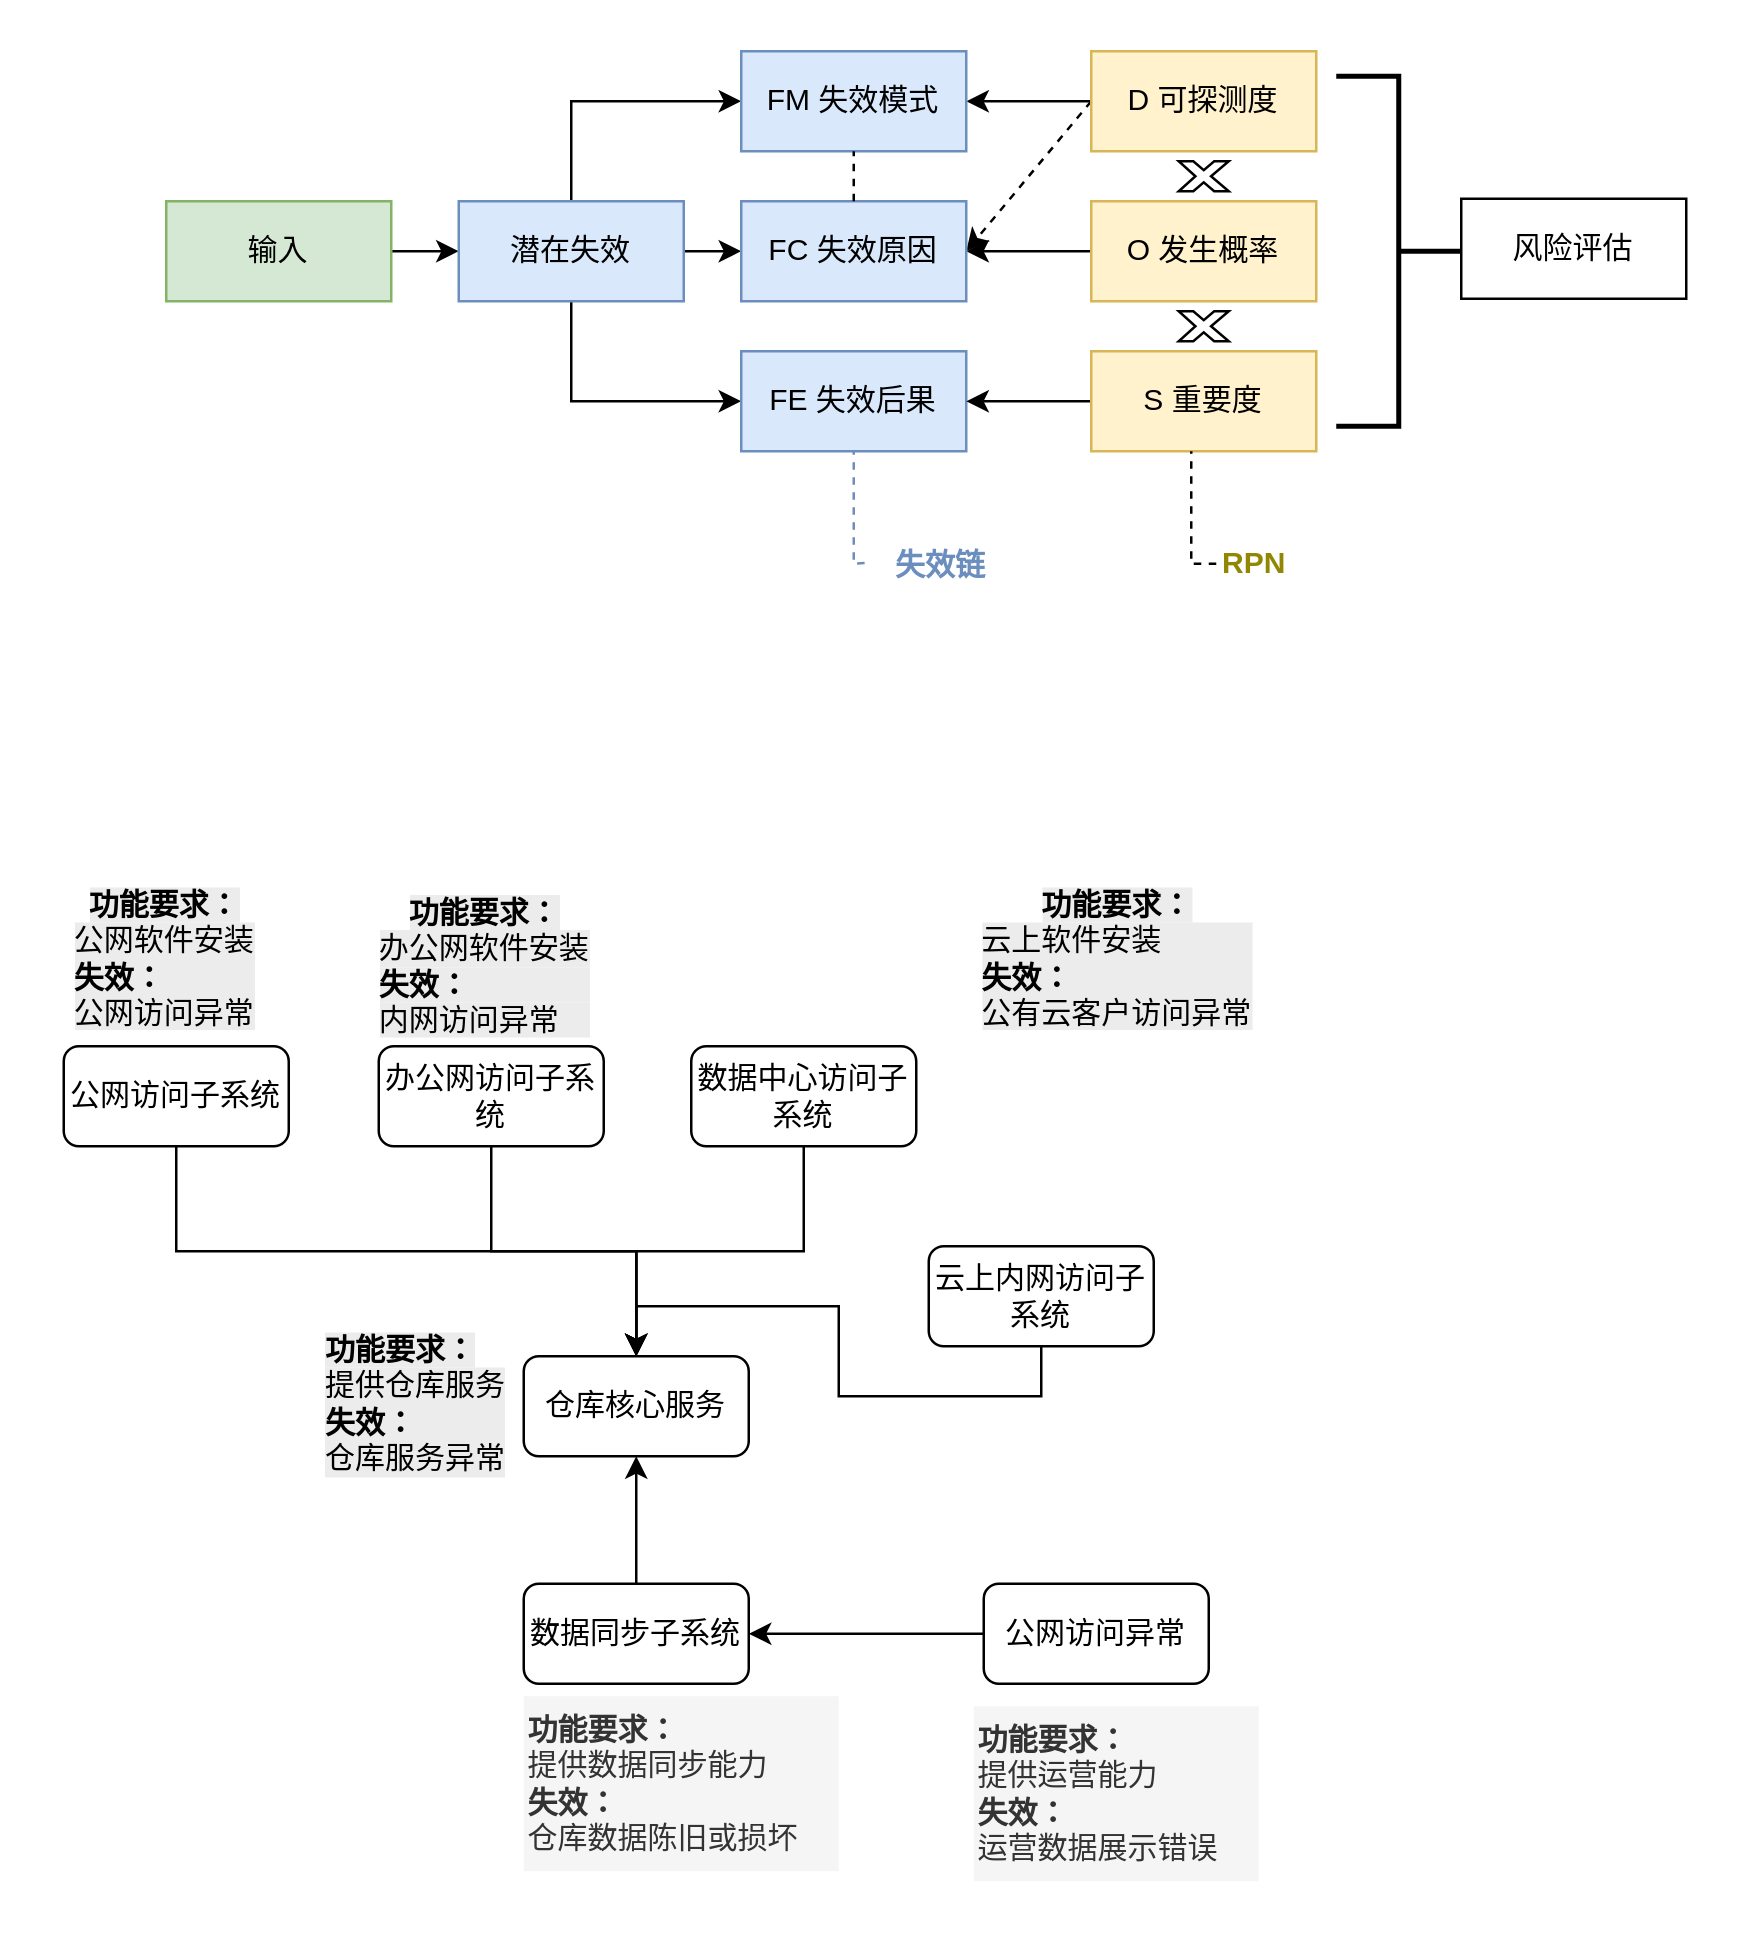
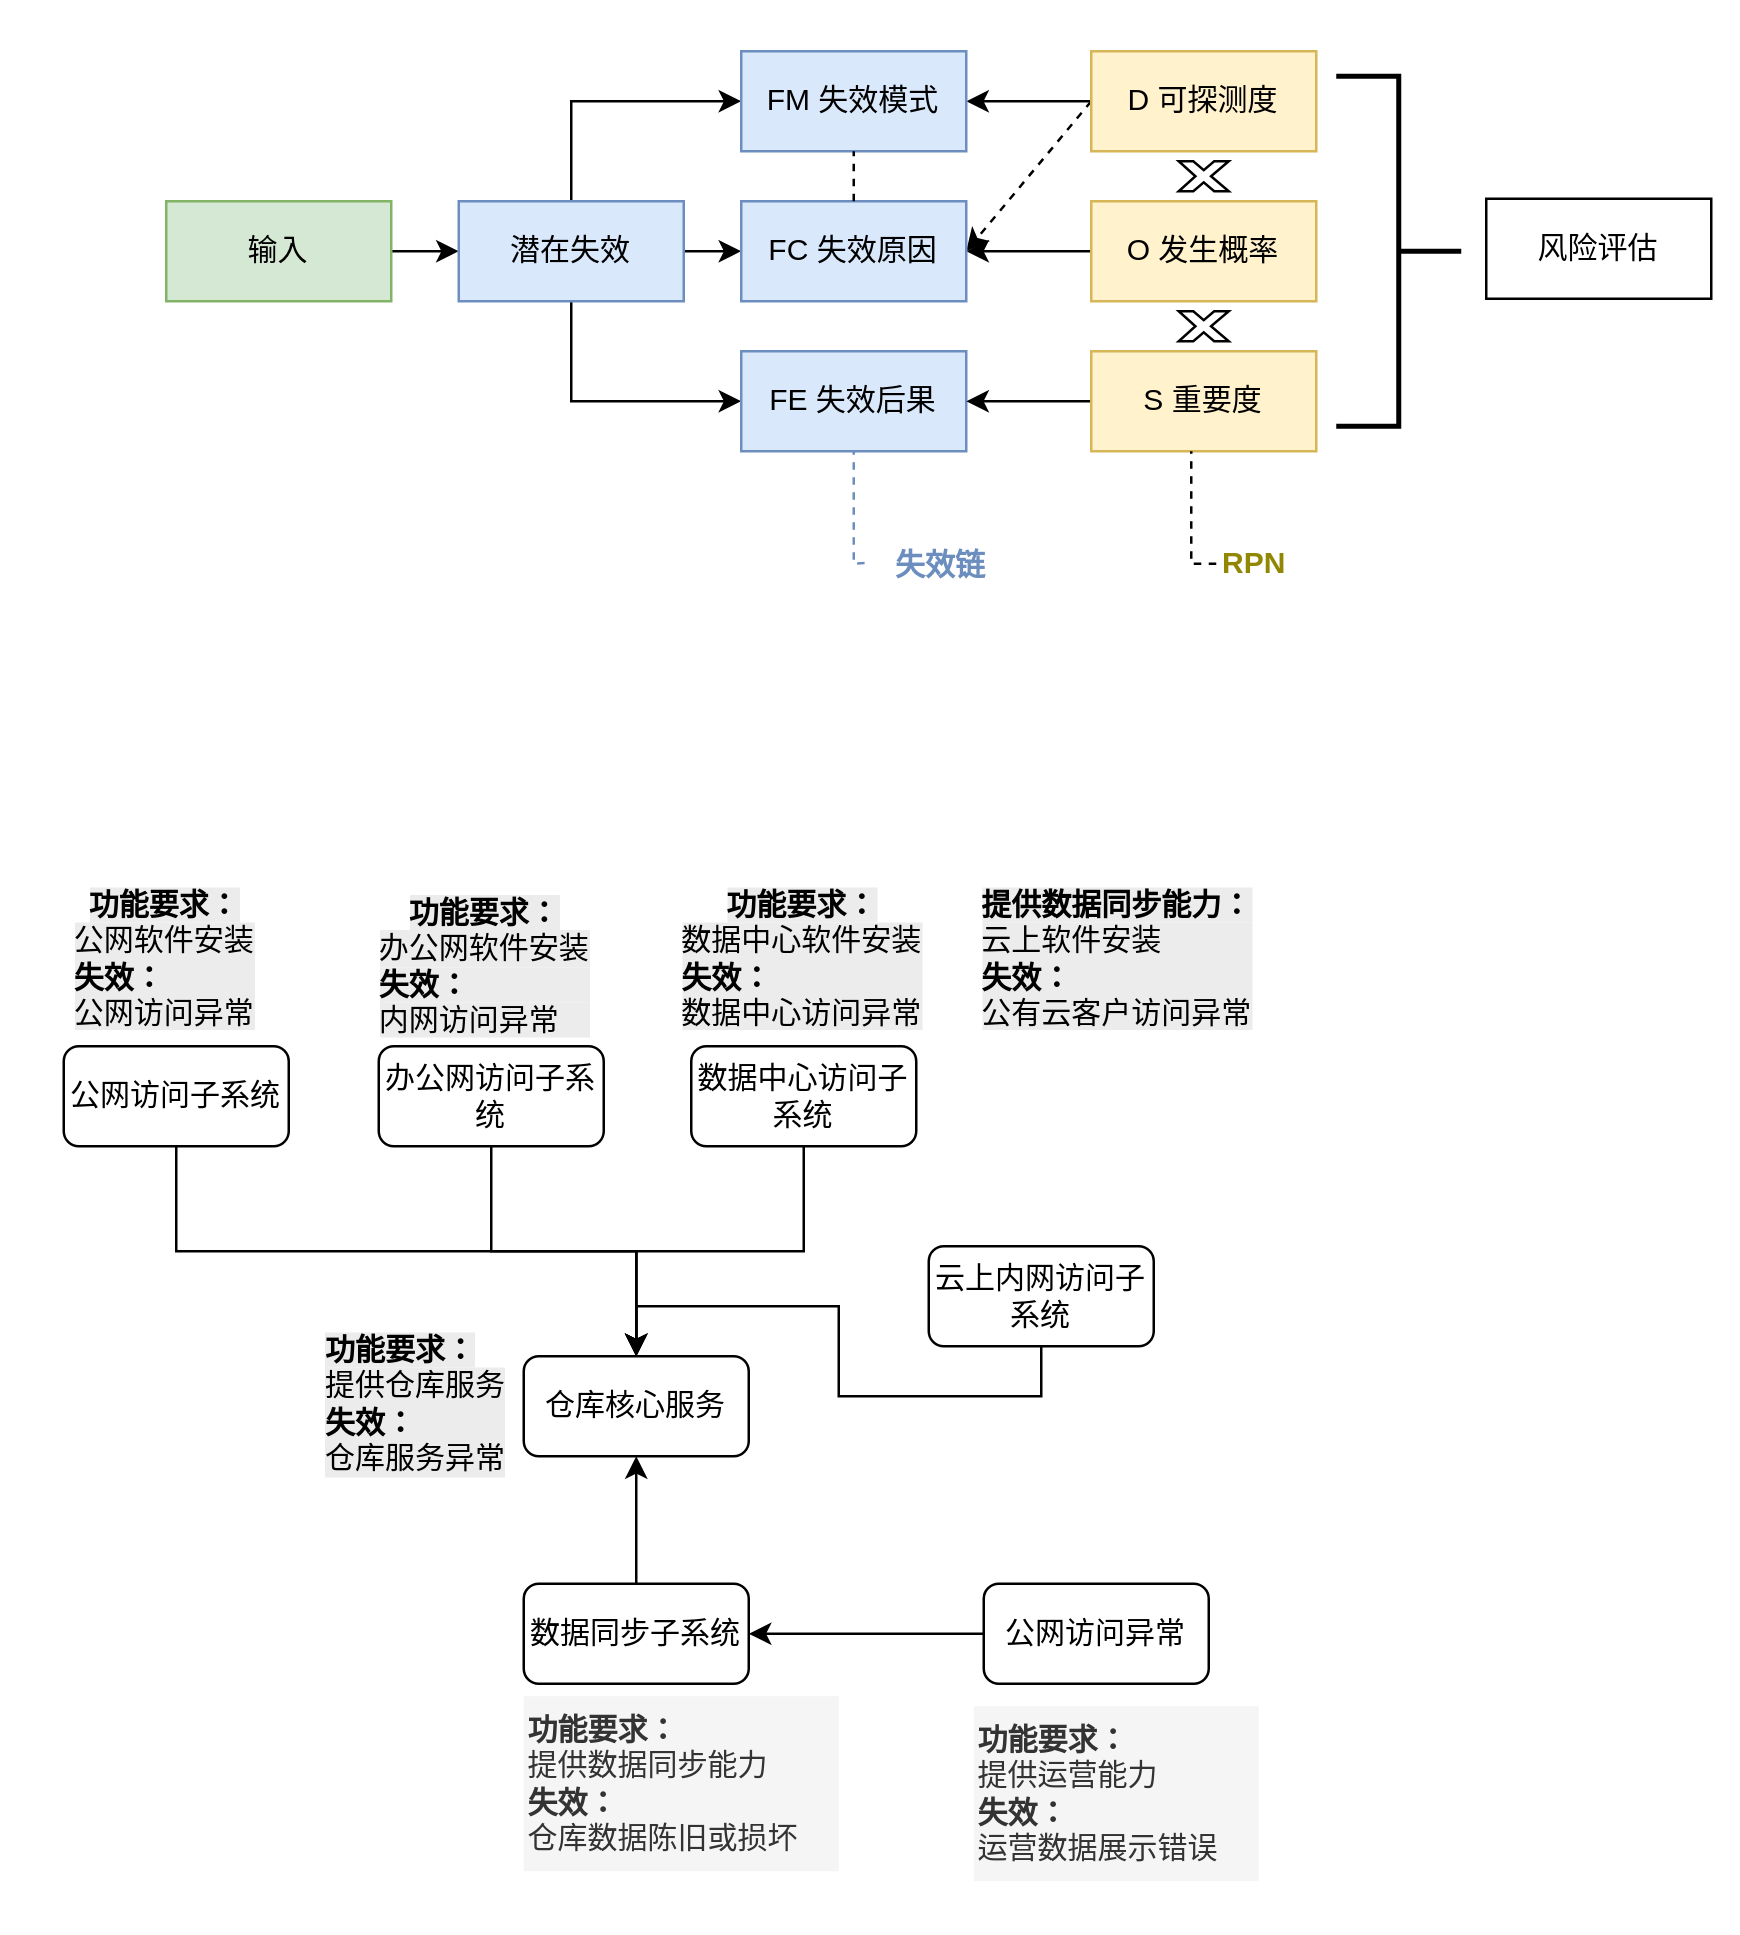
(1574, 249) -> (1599, 249)
none -> (801, 959)
(1118, 959) -> (1118, 959)
